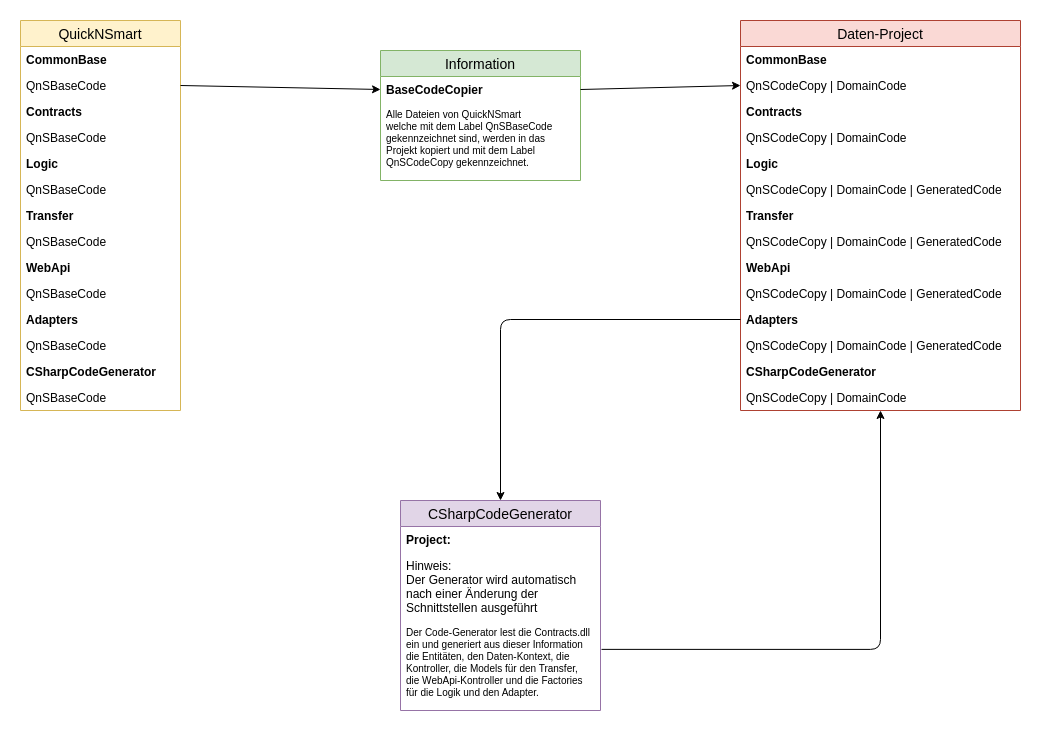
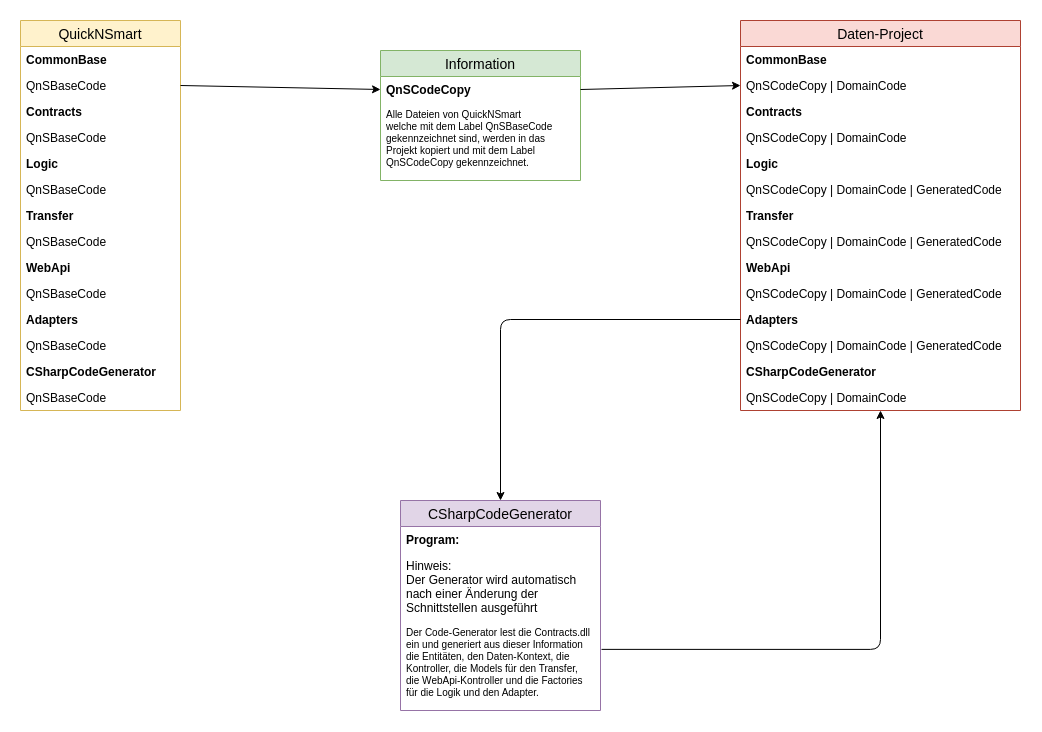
(431, 90) -> (423, 90)
(431, 540) -> (431, 540)
